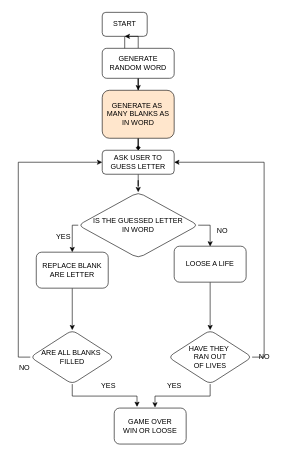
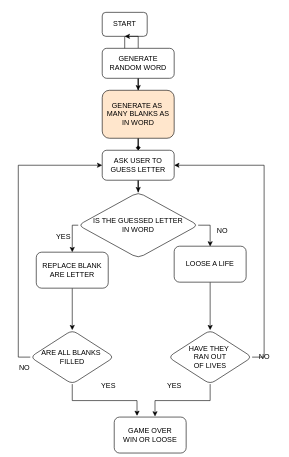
(138, 162) -> (138, 165)
(150, 426) -> (150, 435)
